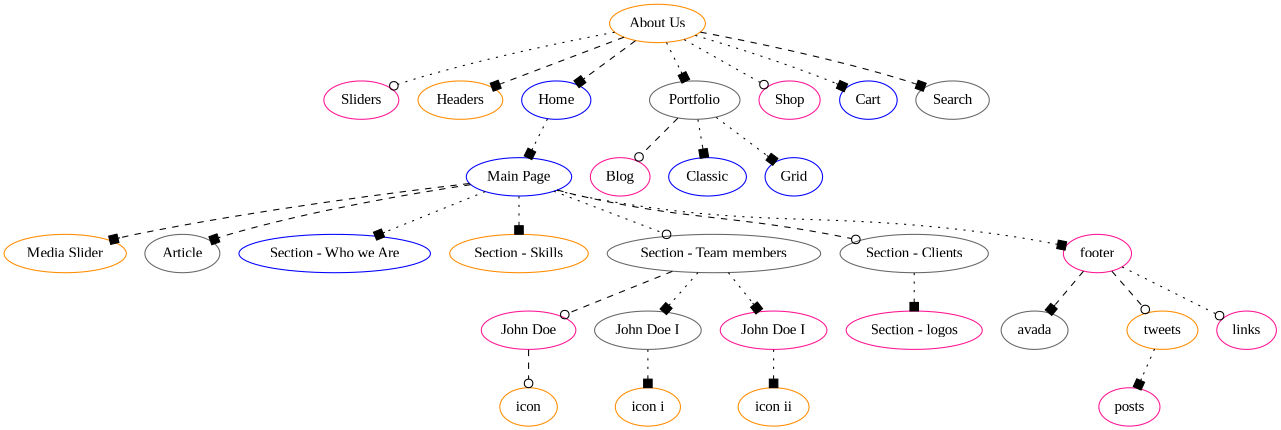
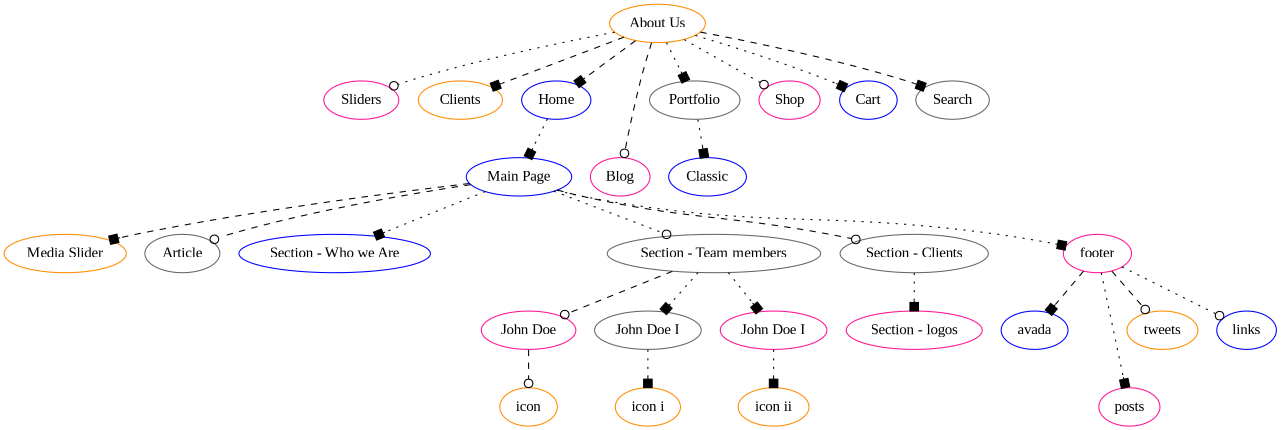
(460, 100) -> (460, 100)
(660, 136) -> (637, 95)
(794, 177) -> none
(345, 207) -> (345, 207)
(519, 254) -> none
(1035, 330) -> (1035, 330)
(1247, 330) -> (1247, 330)
(1148, 364) -> (1112, 325)
